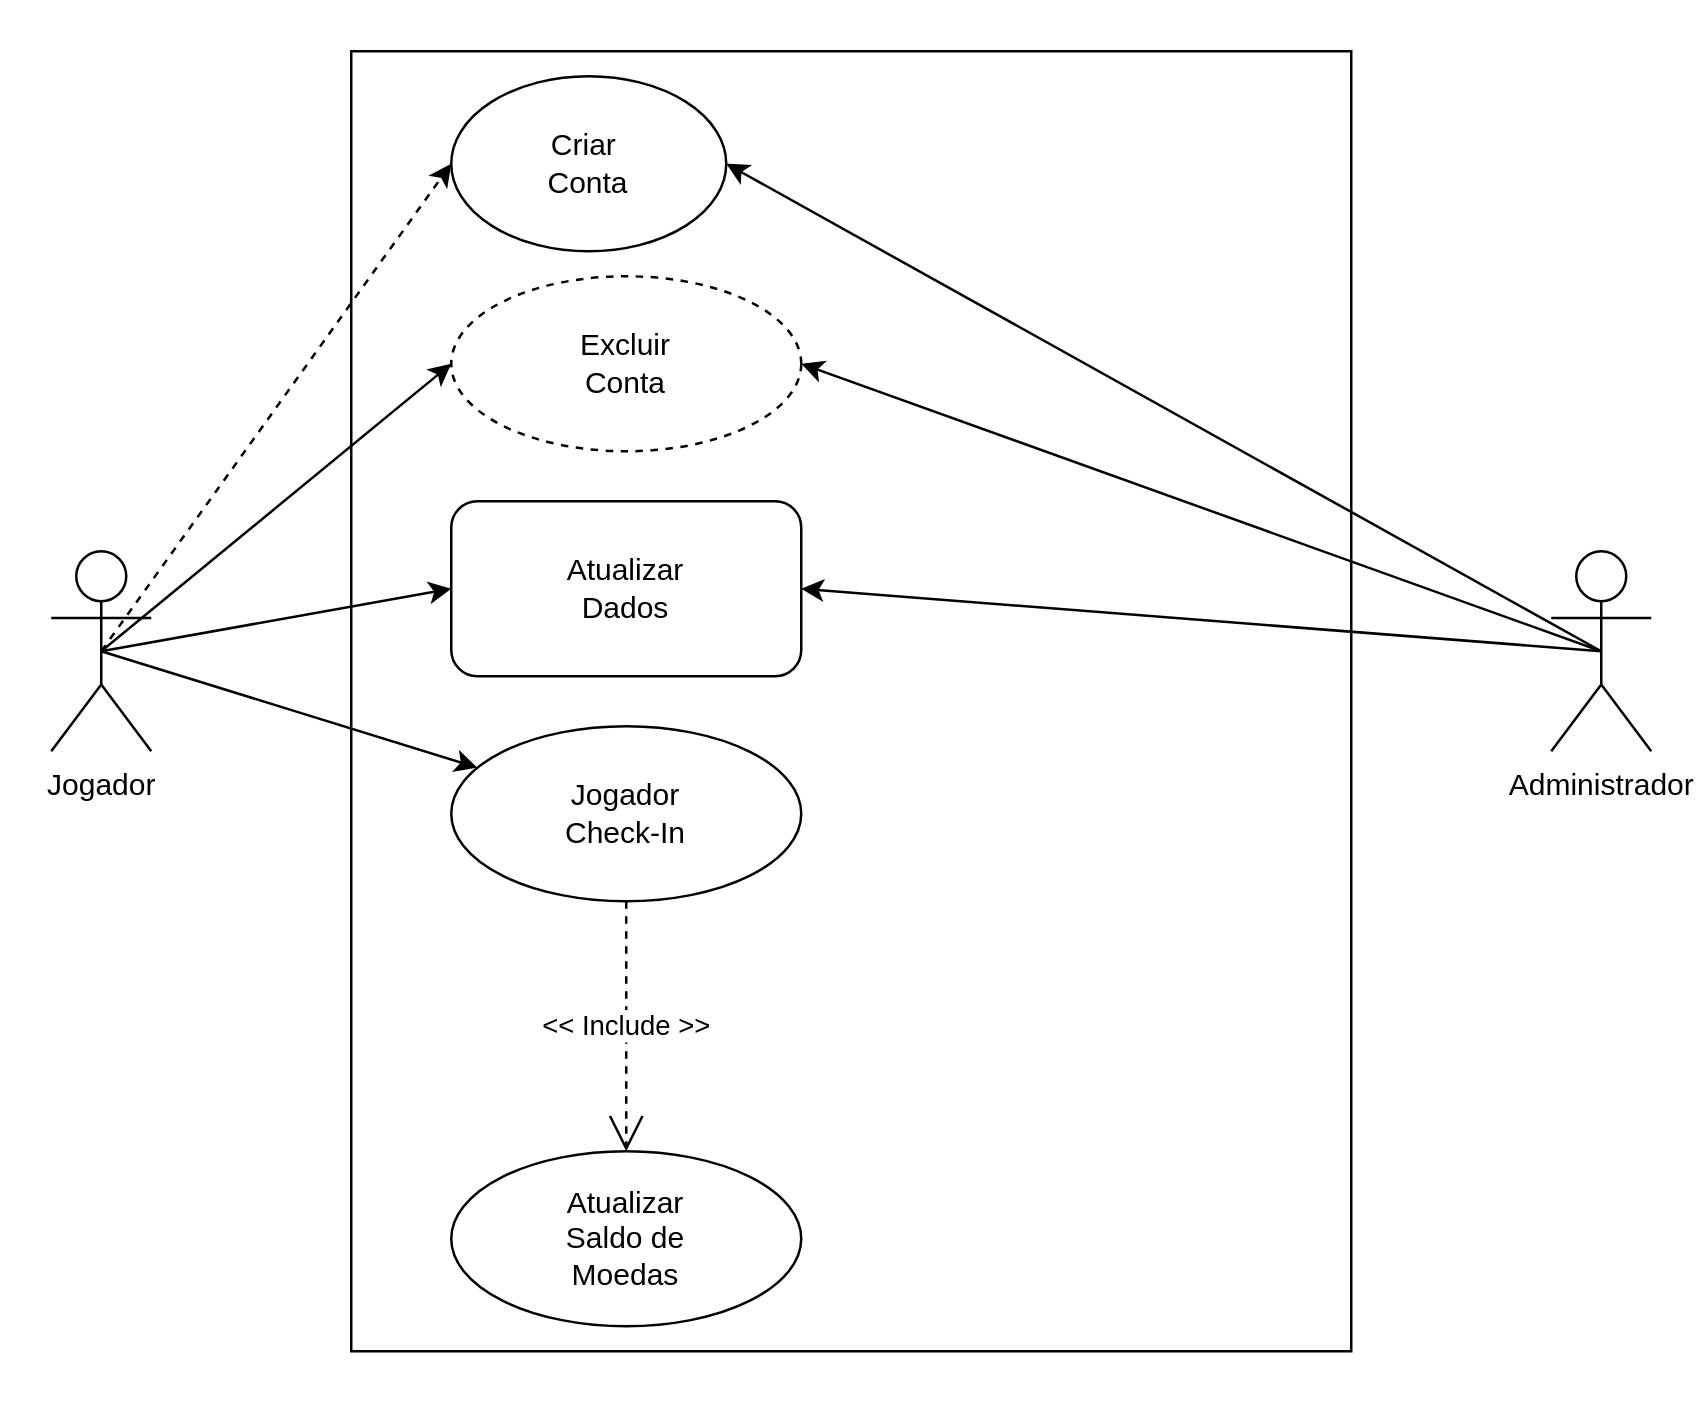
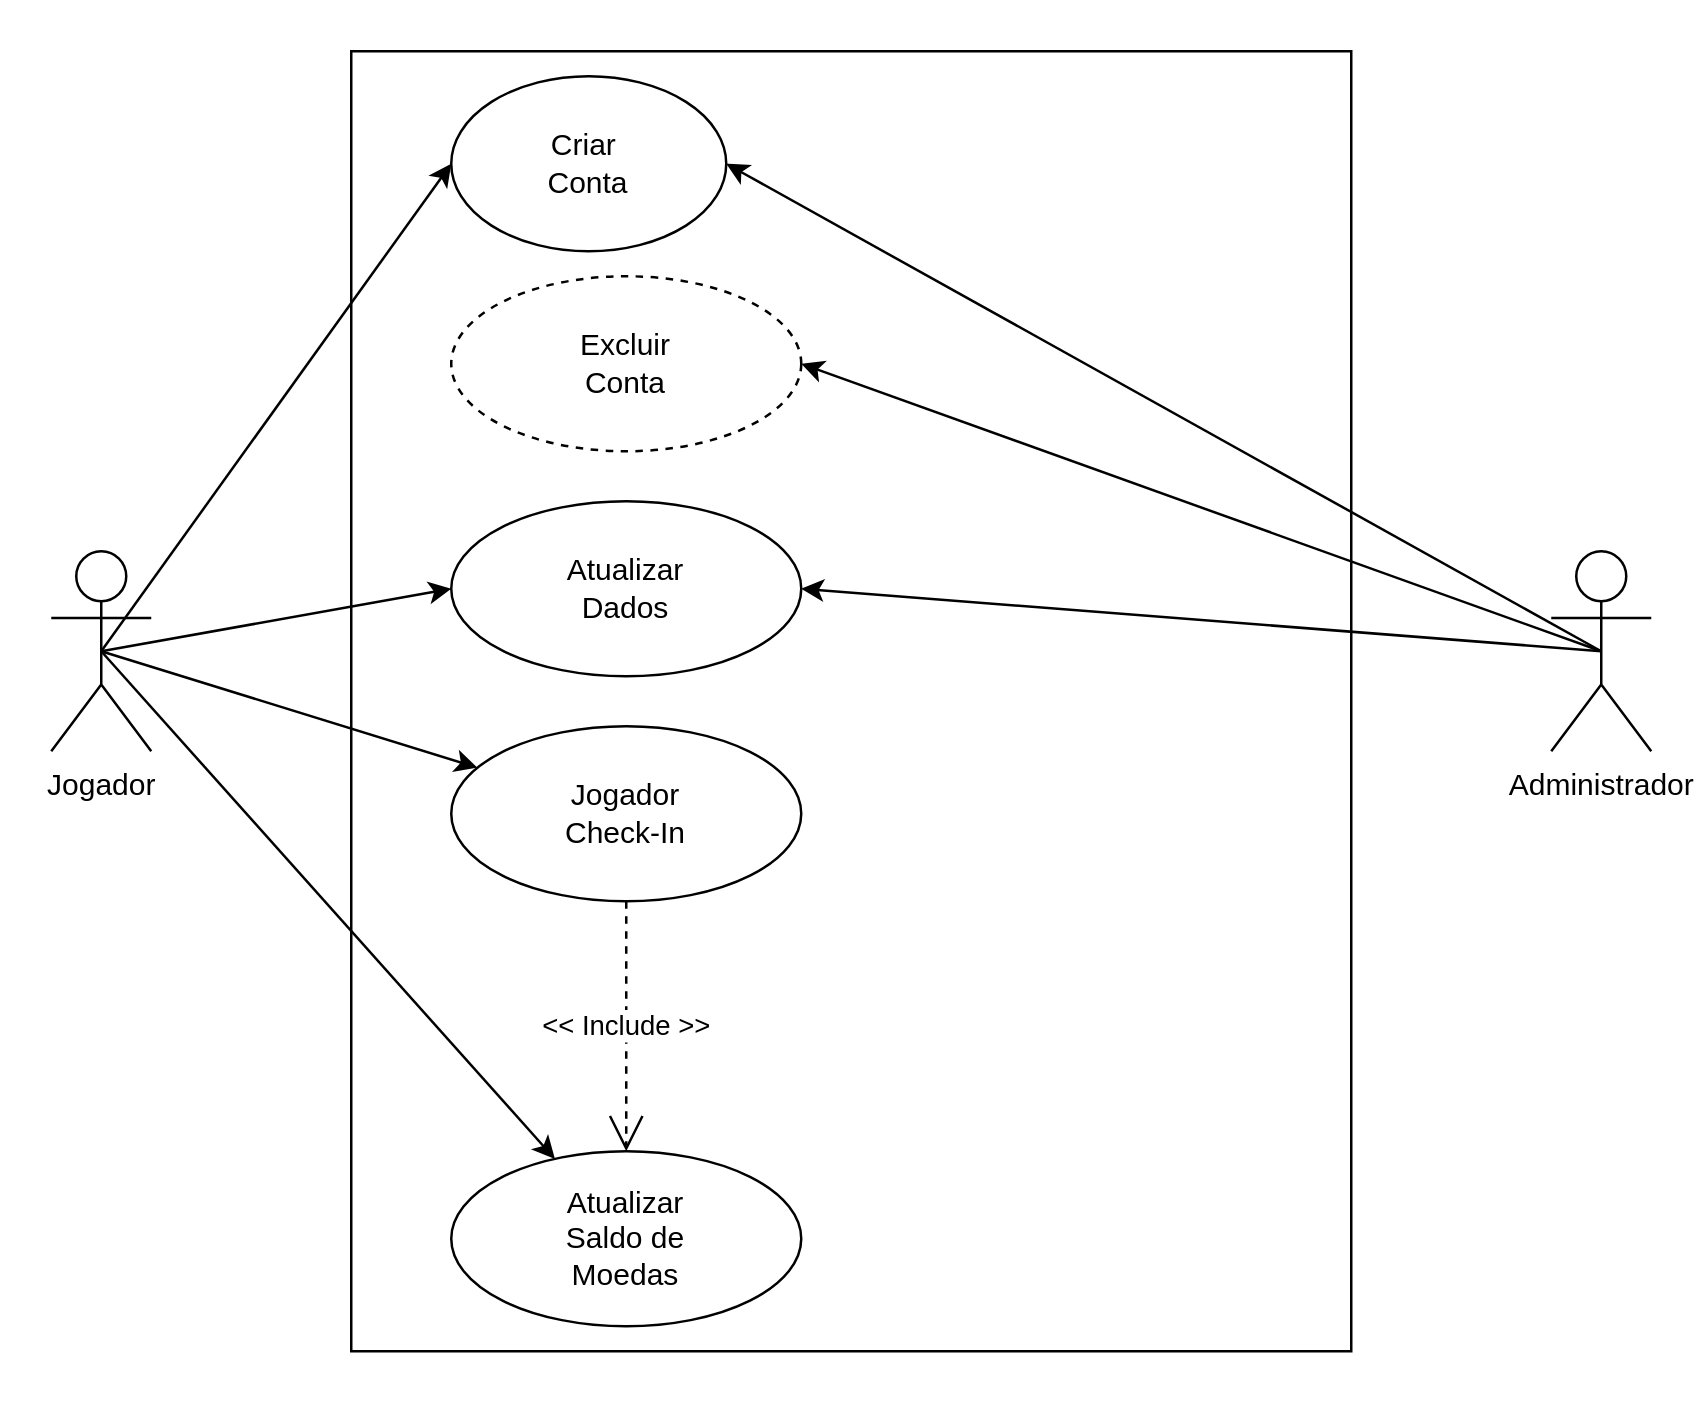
(285, 395) -> (285, 395)
(293, 494) -> (331, 908)
(626, 589) -> (626, 589)
